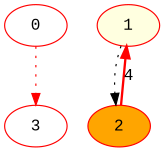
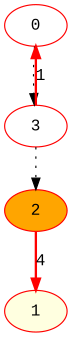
(115, 69) -> (36, 163)
(36, 70) -> (33, 70)
none -> (36, 82)
